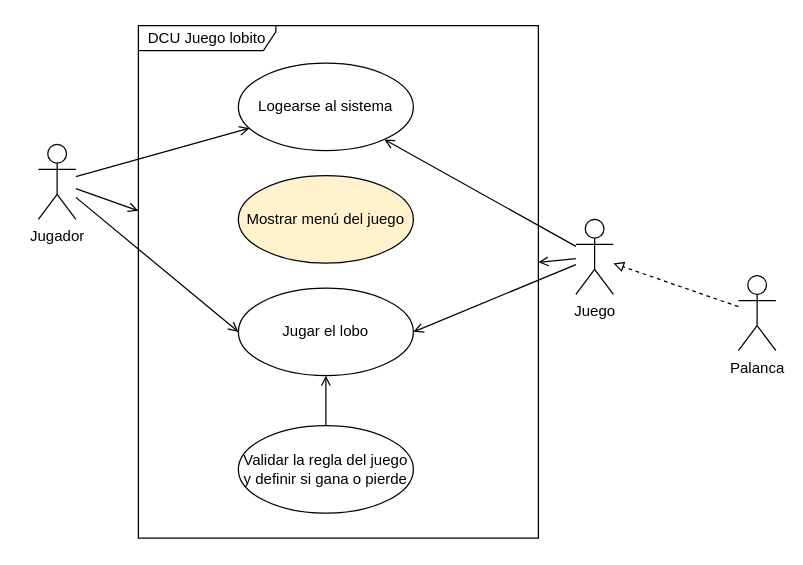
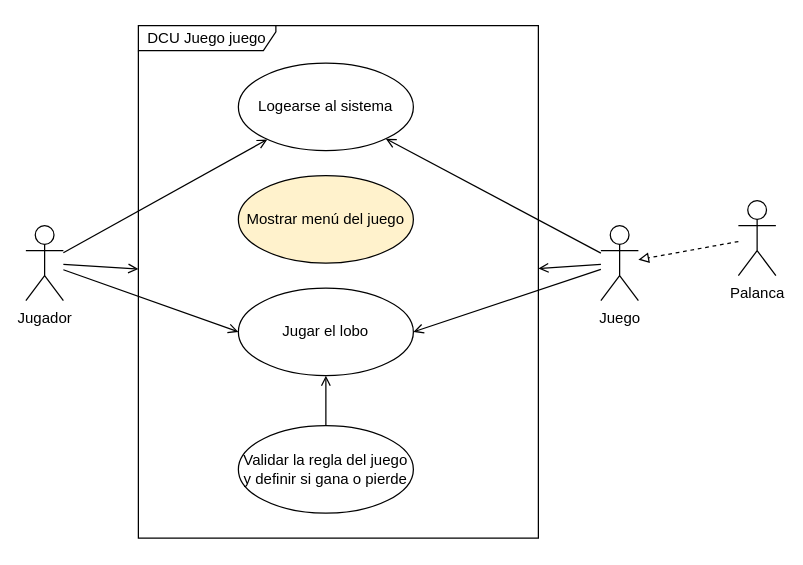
(207, 38) -> (207, 38)
(57, 182) -> (44, 263)
(594, 257) -> (619, 263)
(757, 313) -> (757, 238)
